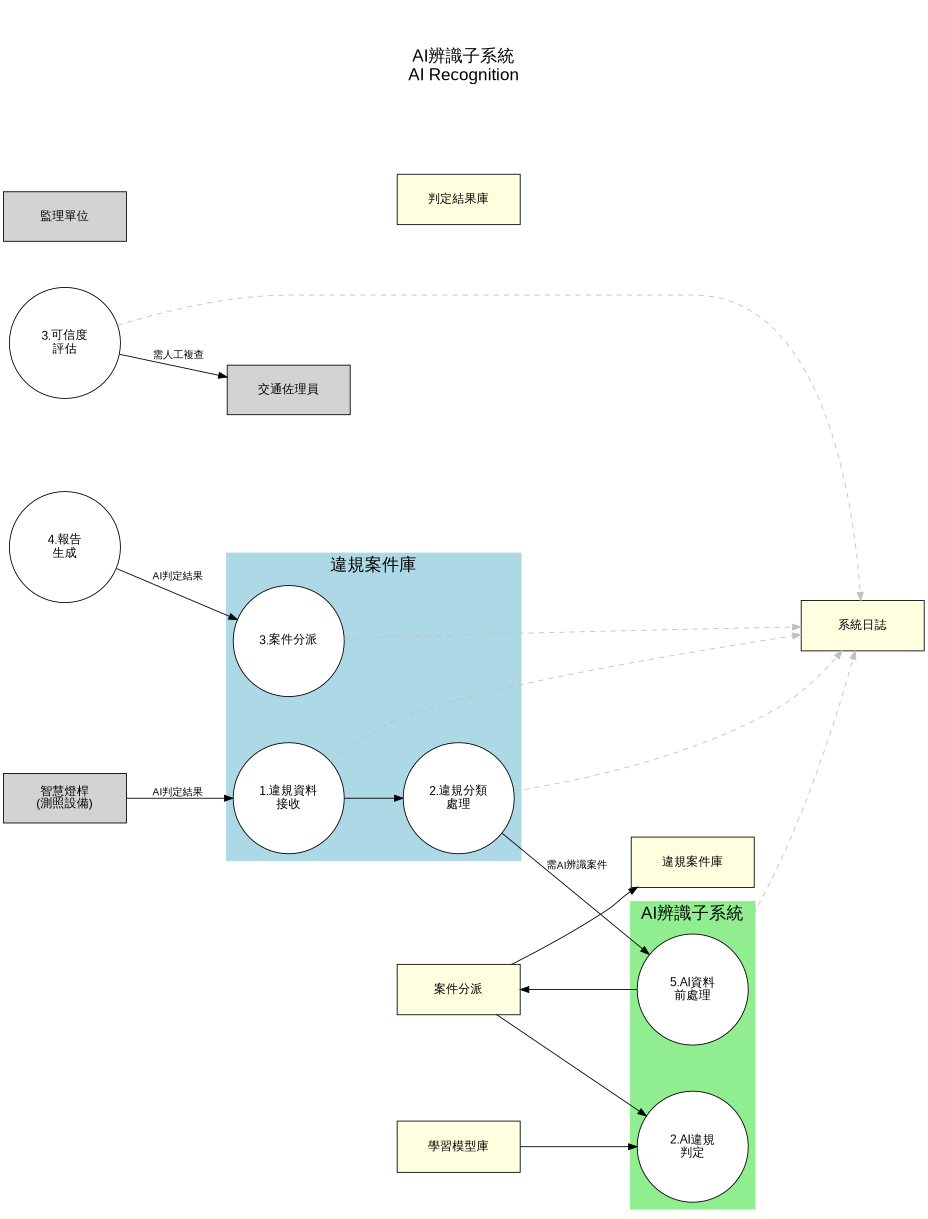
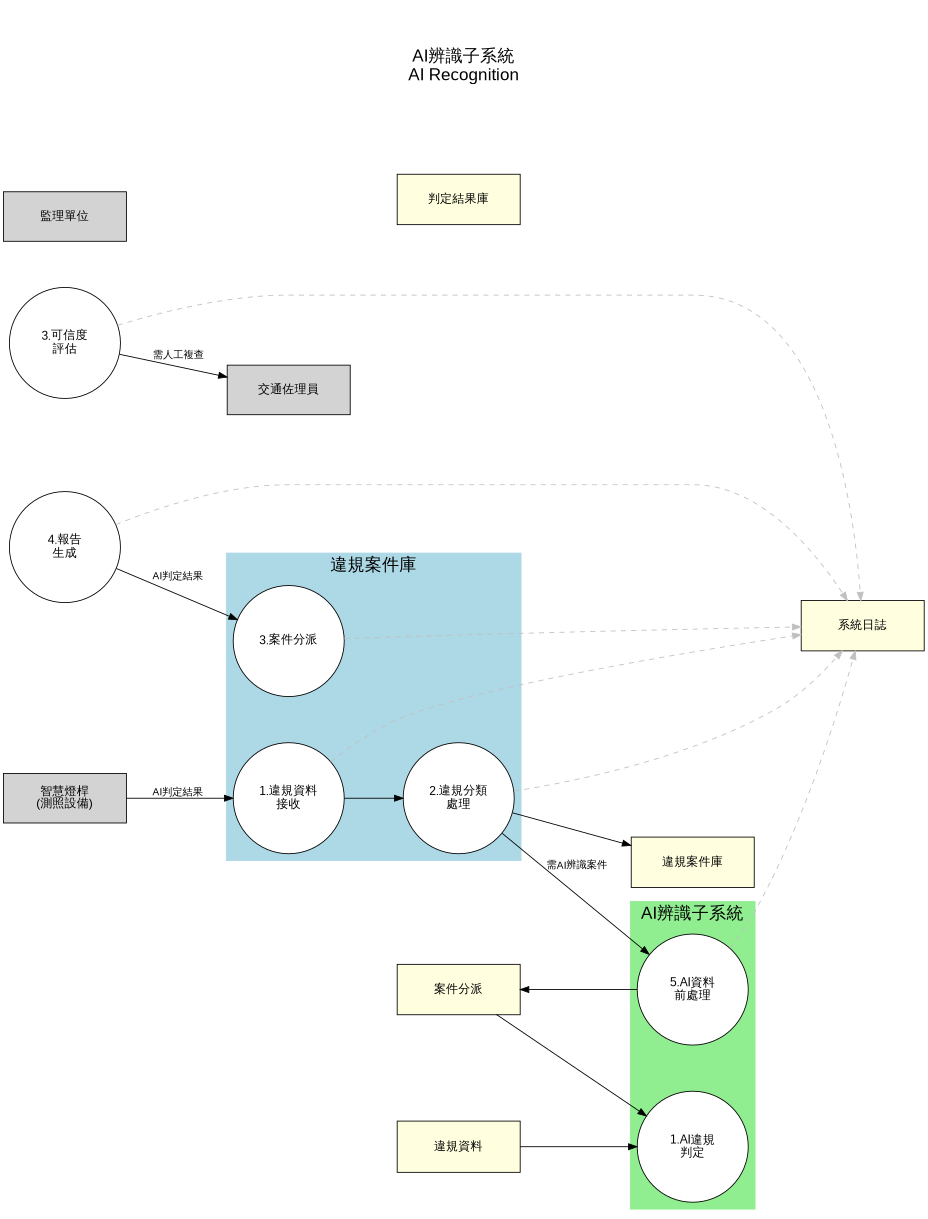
none -> (498, 485)
(573, 931) -> (568, 828)
(459, 1147) -> (459, 1147)
(693, 1147) -> (693, 1147)
